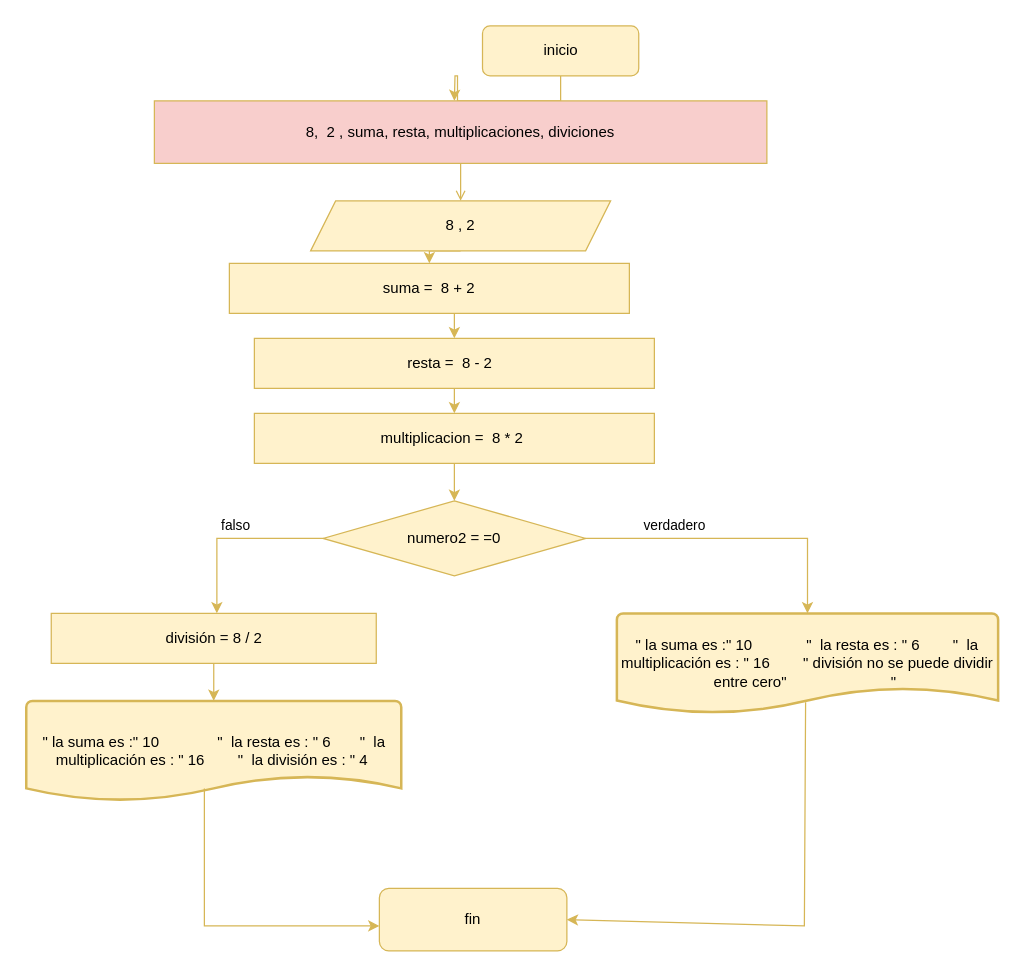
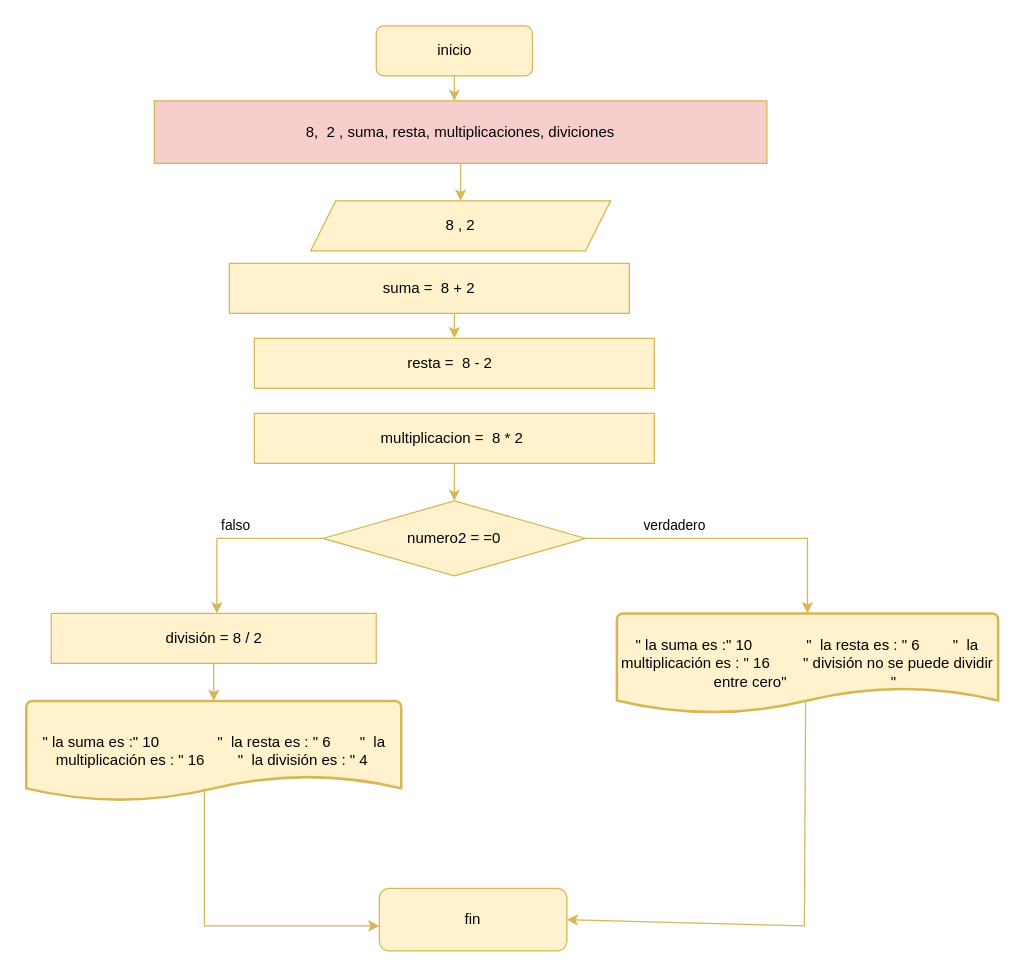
(561, 51) -> (454, 51)
(461, 193) -> (461, 191)
(431, 251) -> none
(454, 396) -> none
